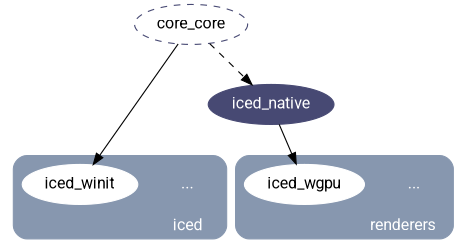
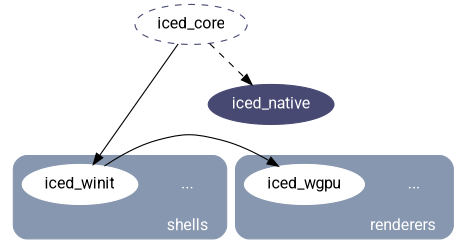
(191, 24) -> (191, 24)
(286, 139) -> (186, 135)
(192, 226) -> (192, 226)
